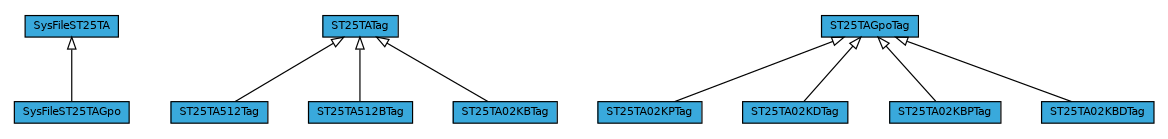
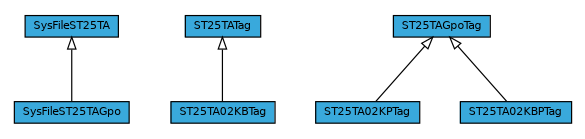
(219, 112) -> none
(360, 112) -> none
(795, 112) -> none
(1098, 112) -> none
